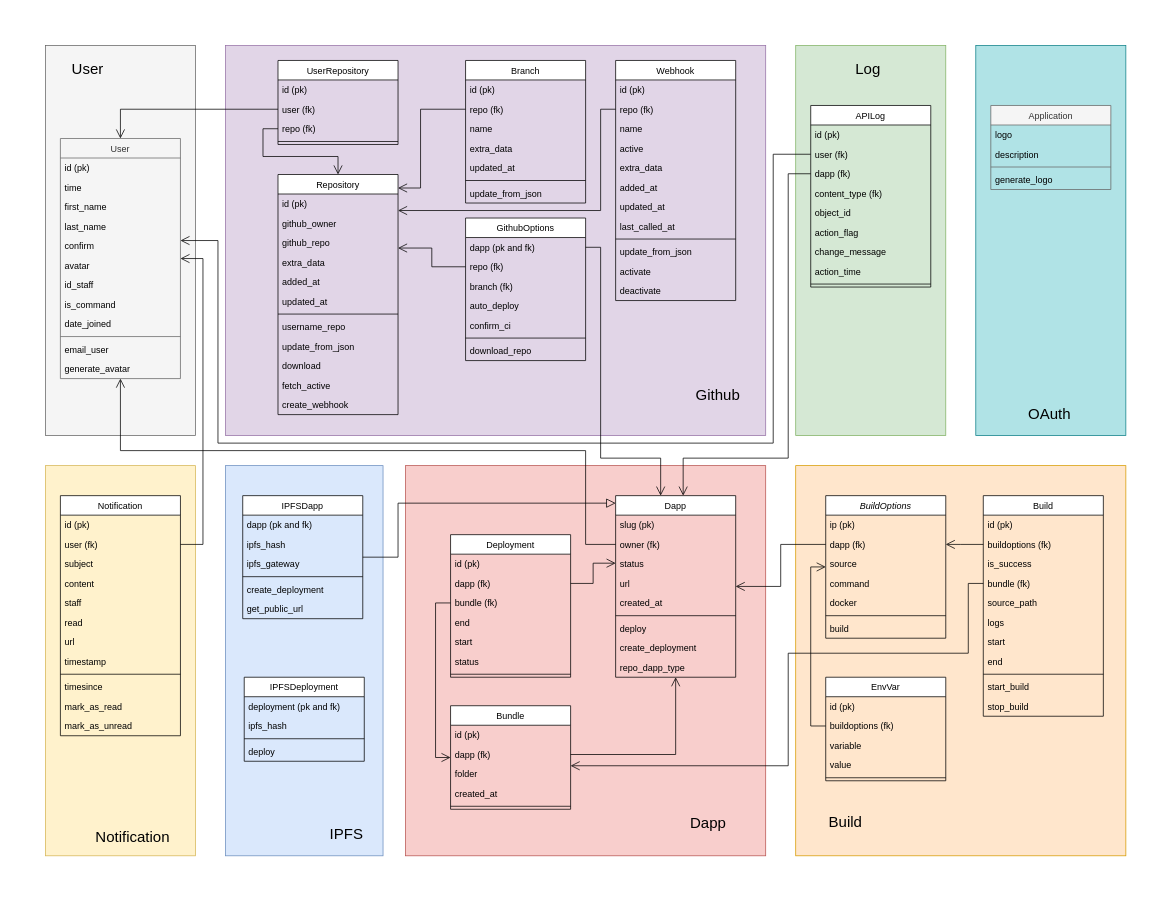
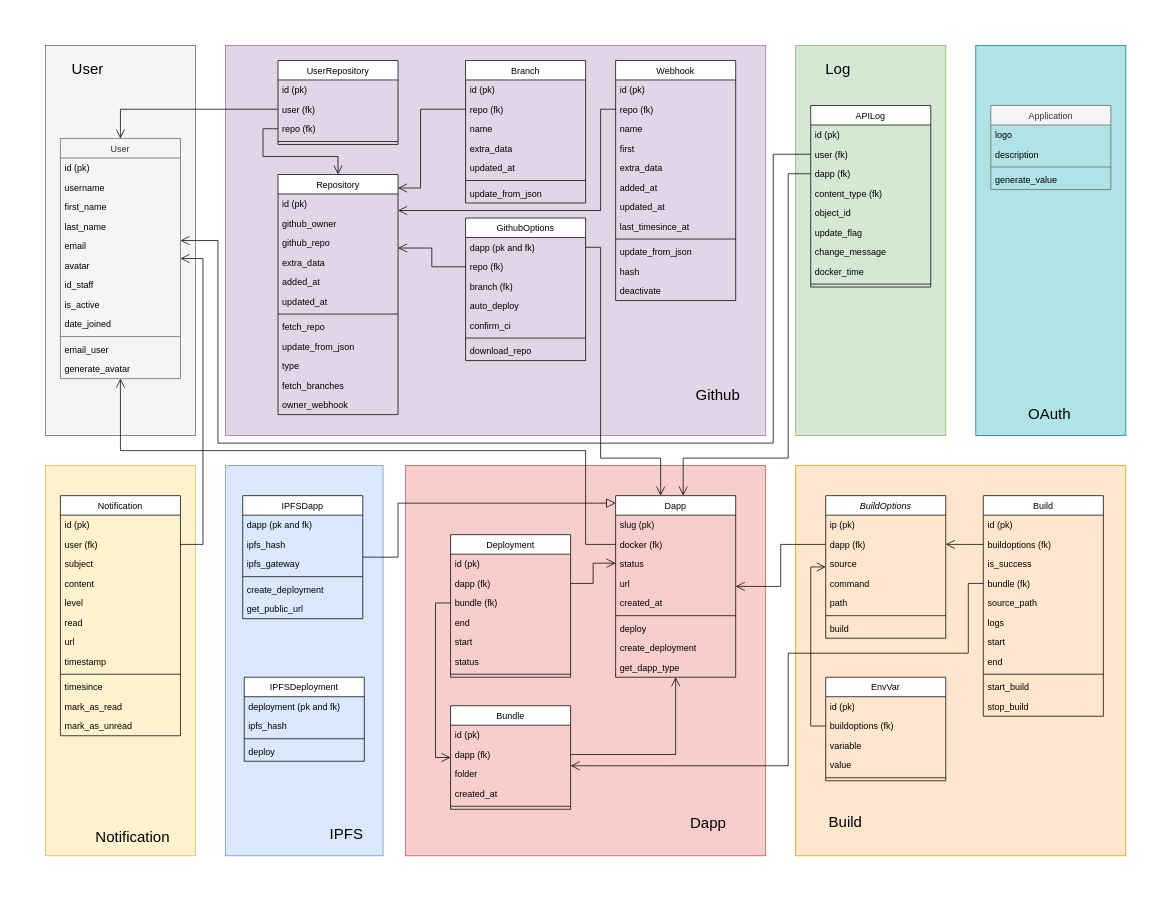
(868, 68) -> (838, 68)
(633, 149) -> (631, 149)
(1026, 180) -> (1029, 180)
(73, 188) -> (85, 188)
(651, 227) -> (659, 227)
(840, 233) -> (841, 233)
(81, 246) -> (75, 246)
(638, 272) -> (630, 272)
(840, 272) -> (841, 272)
(89, 305) -> (85, 305)
(315, 327) -> (307, 327)
(301, 366) -> (292, 366)
(311, 386) -> (317, 386)
(317, 405) -> (315, 405)
(644, 545) -> (646, 545)
(77, 603) -> (75, 603)
(845, 603) -> (840, 603)
(655, 668) -> (652, 668)
